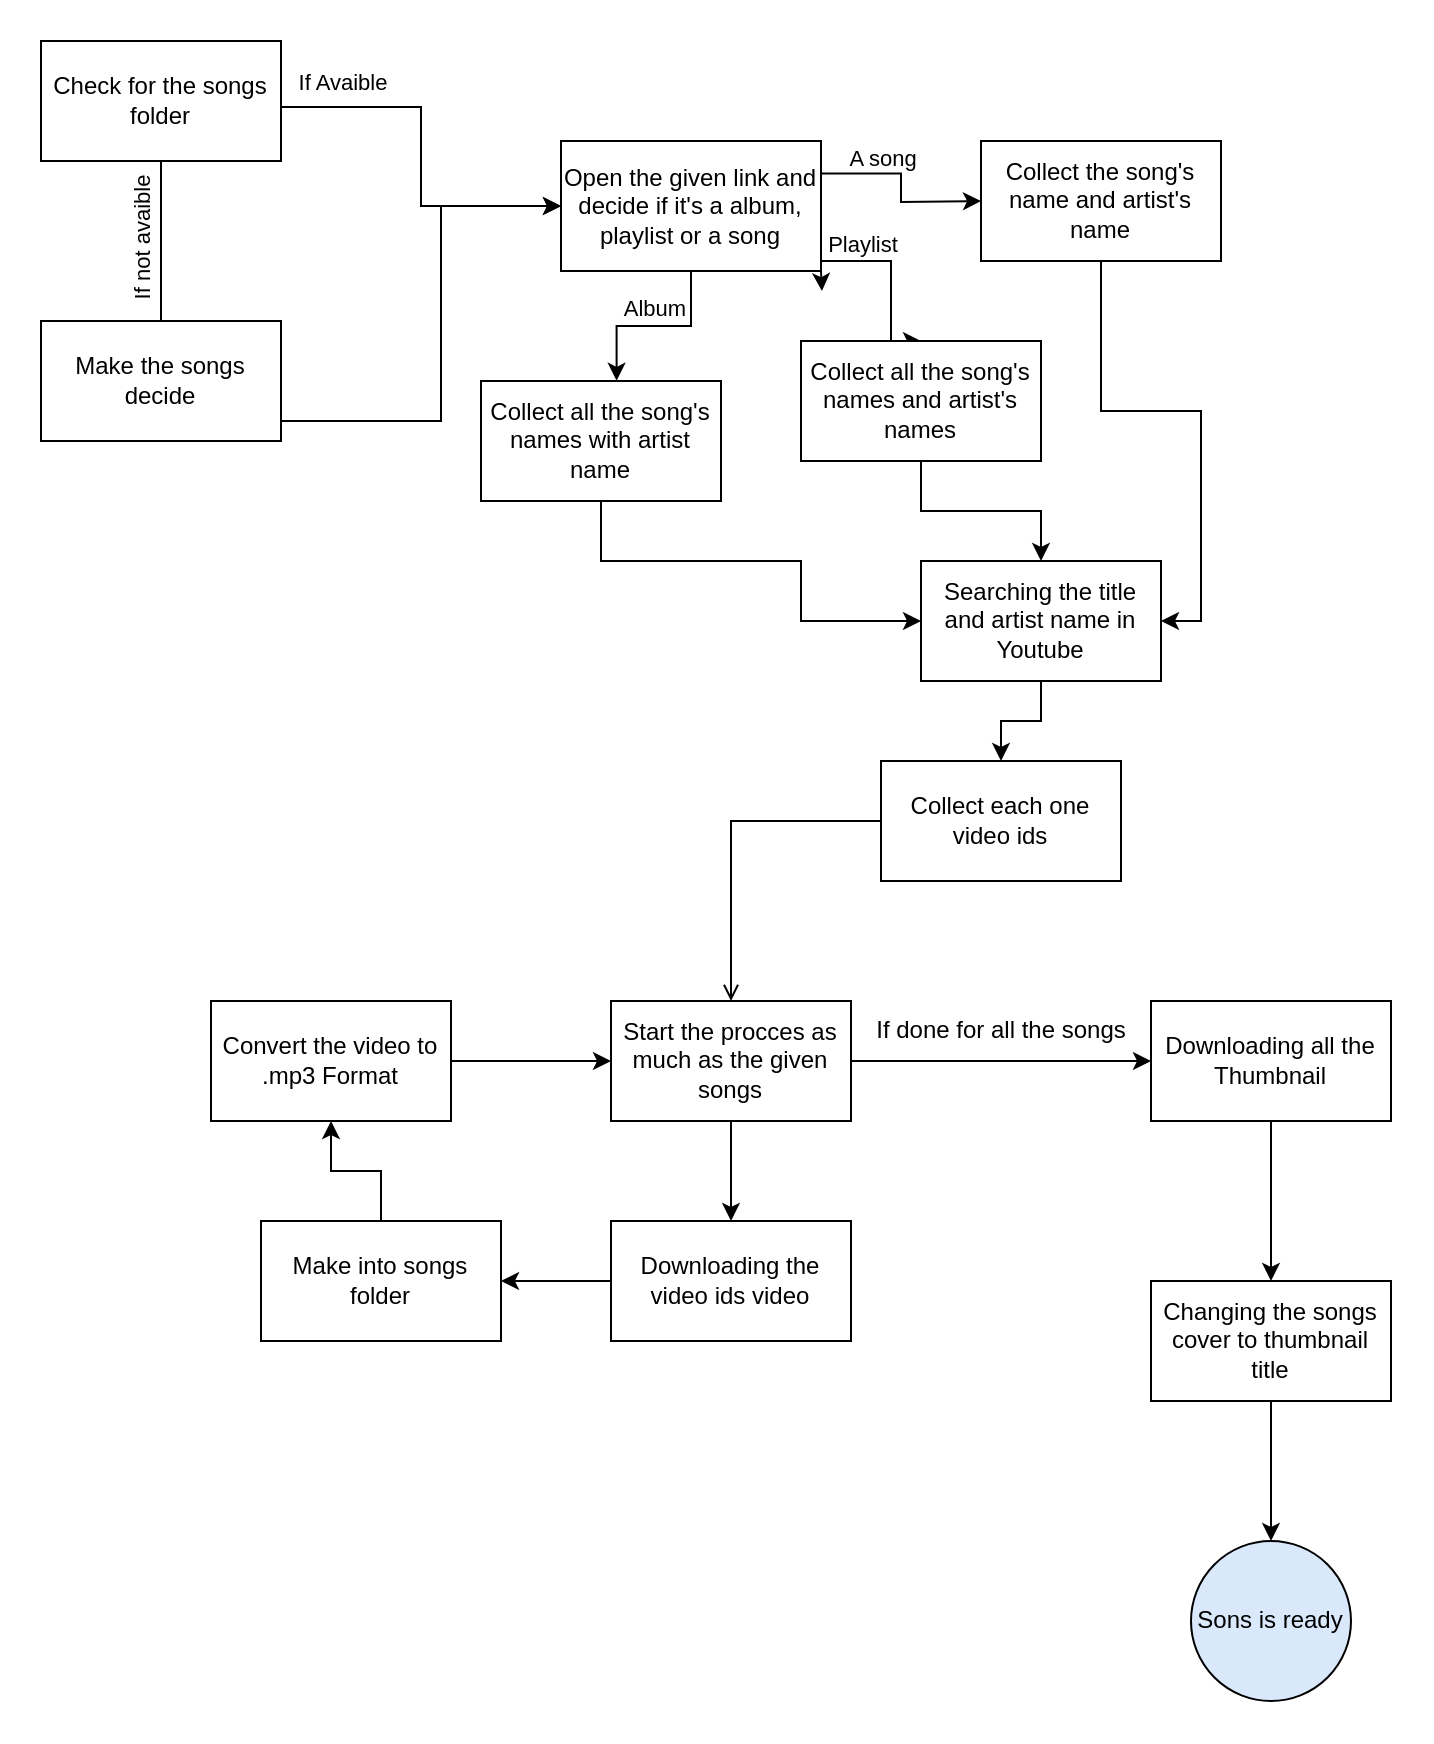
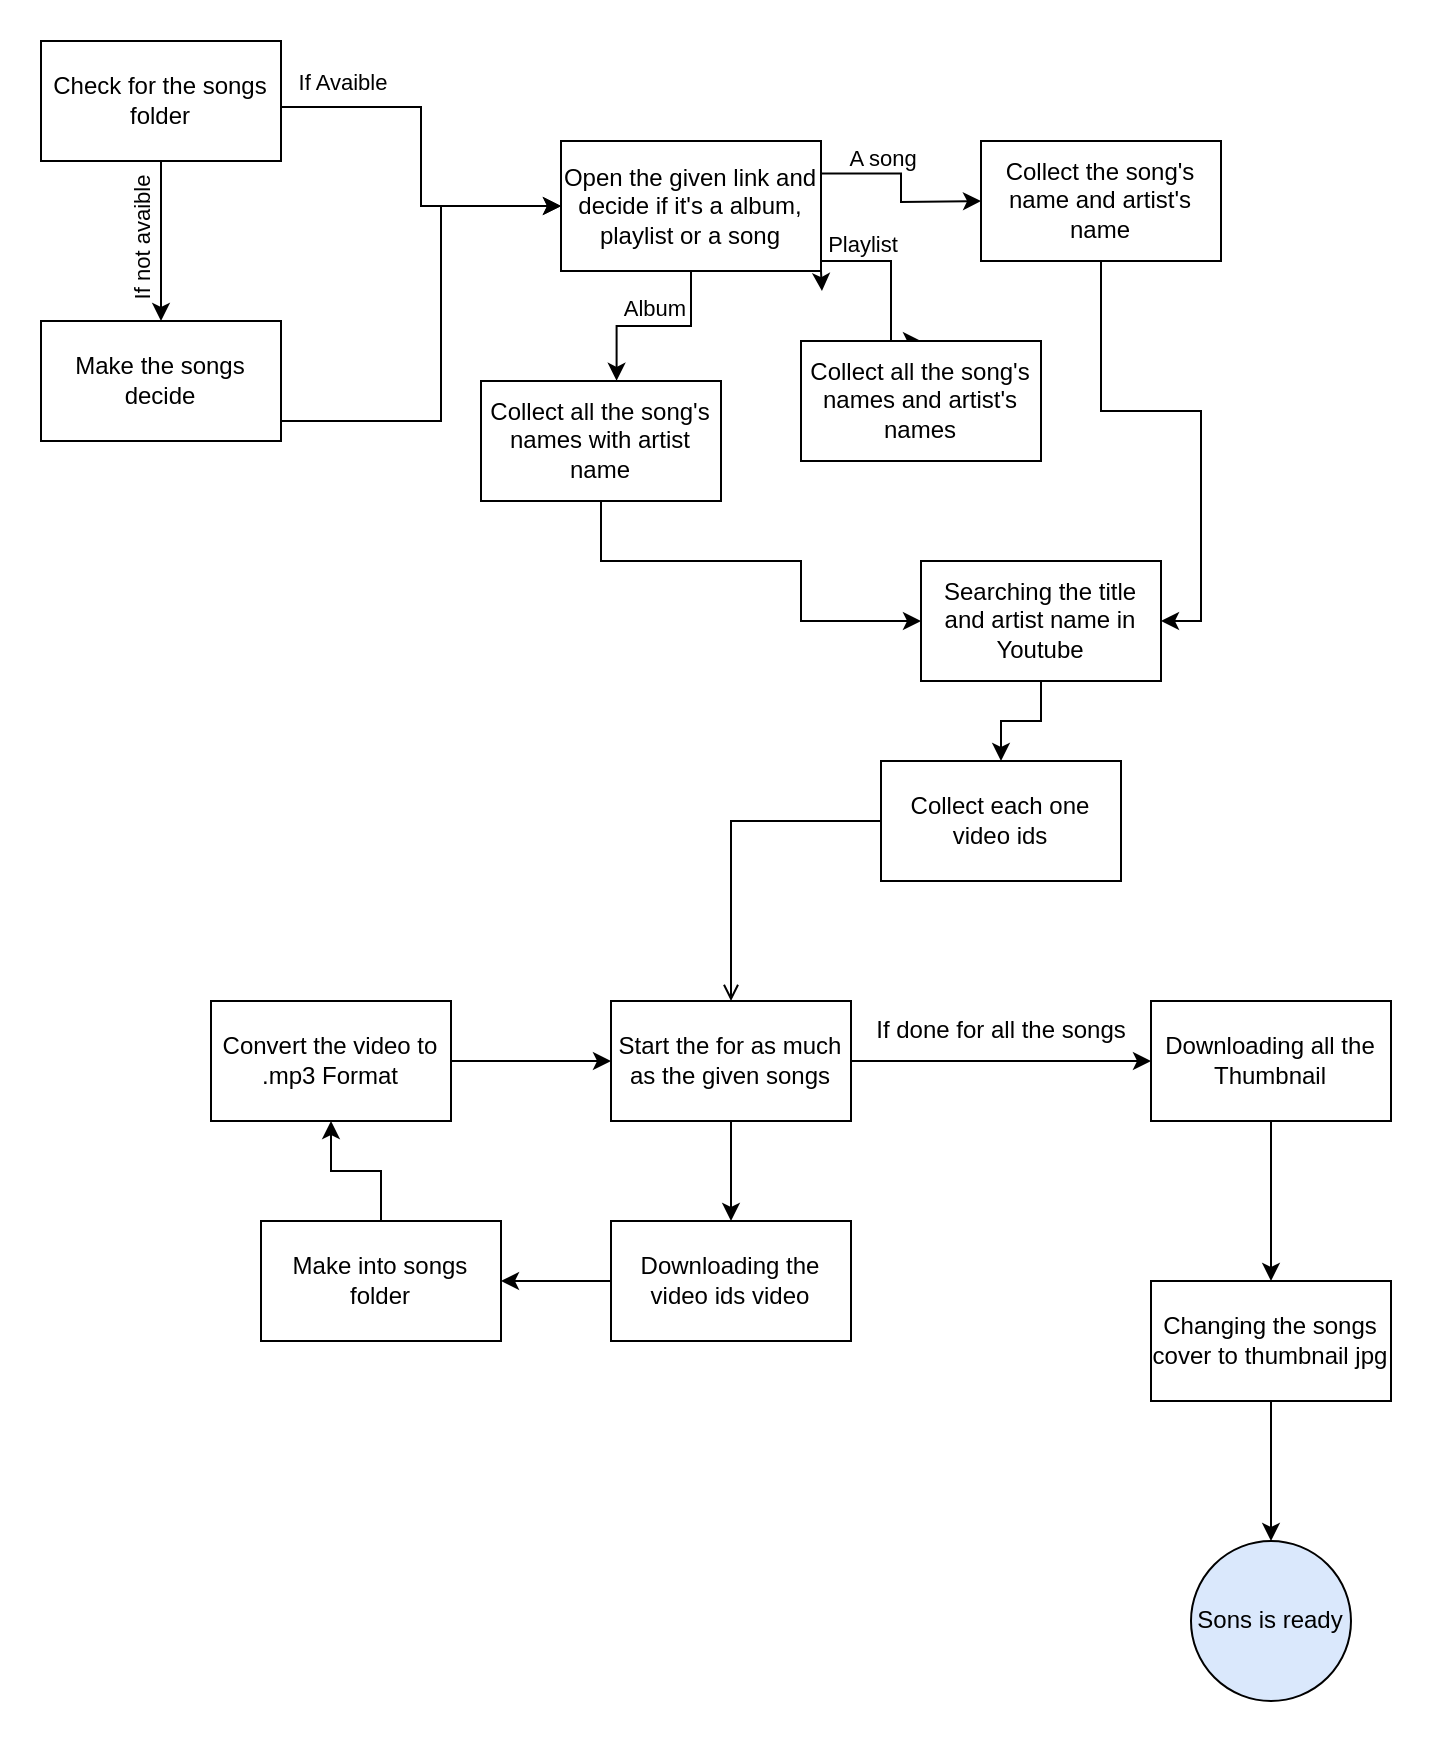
(161, 311) -> (161, 306)
(974, 511) -> none
(731, 1061) -> (731, 1061)
(1271, 1341) -> (1271, 1341)
